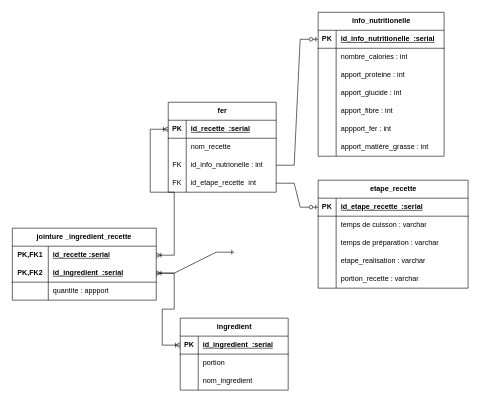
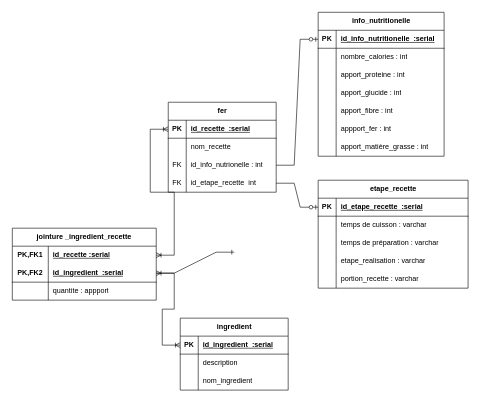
(216, 363) -> (223, 363)
